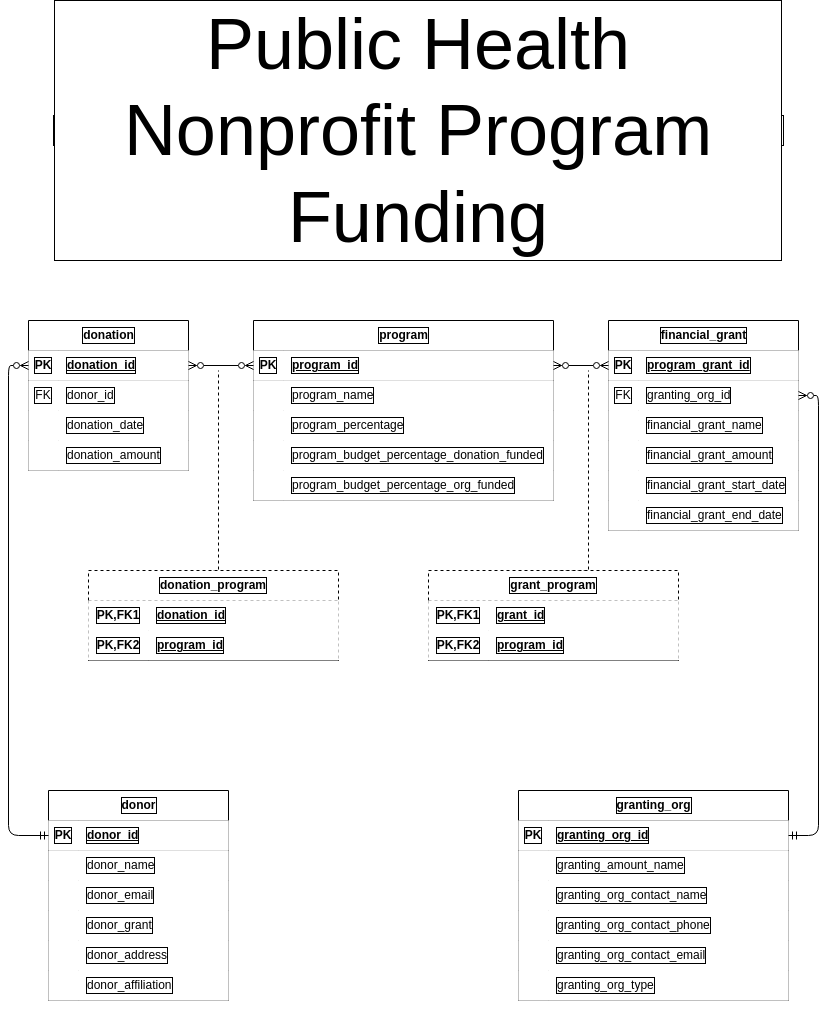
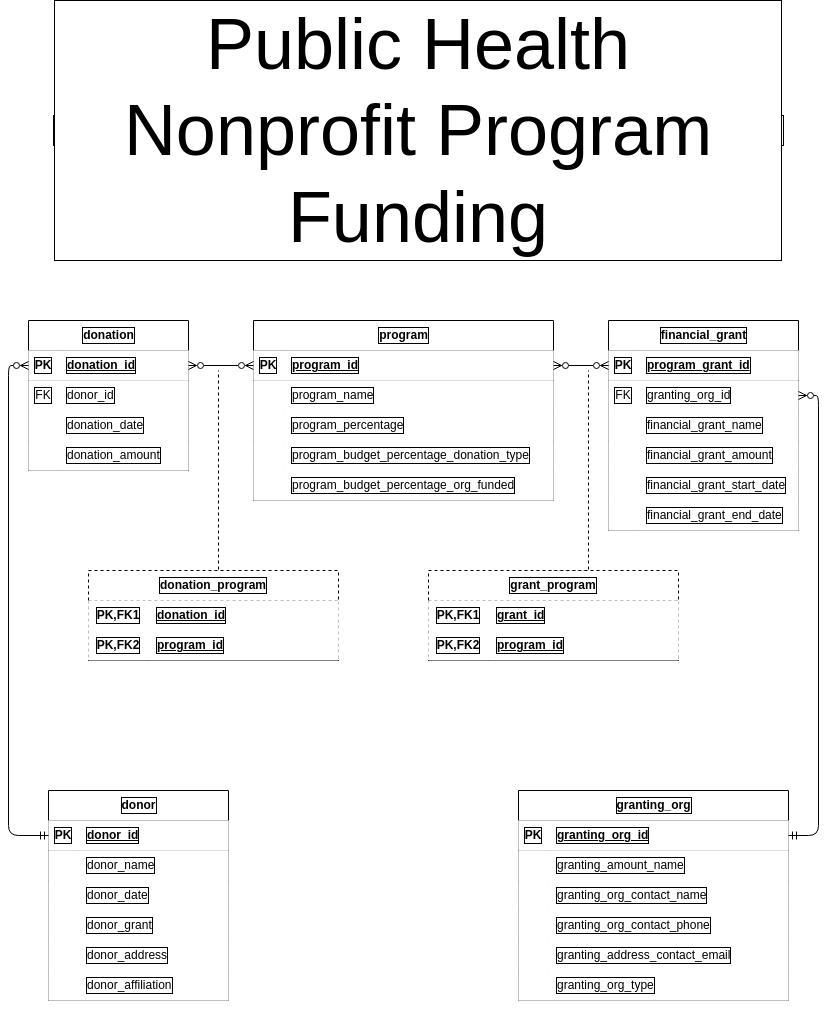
(423, 456) -> (421, 456)
(120, 896) -> (120, 896)
(639, 956) -> (653, 956)
